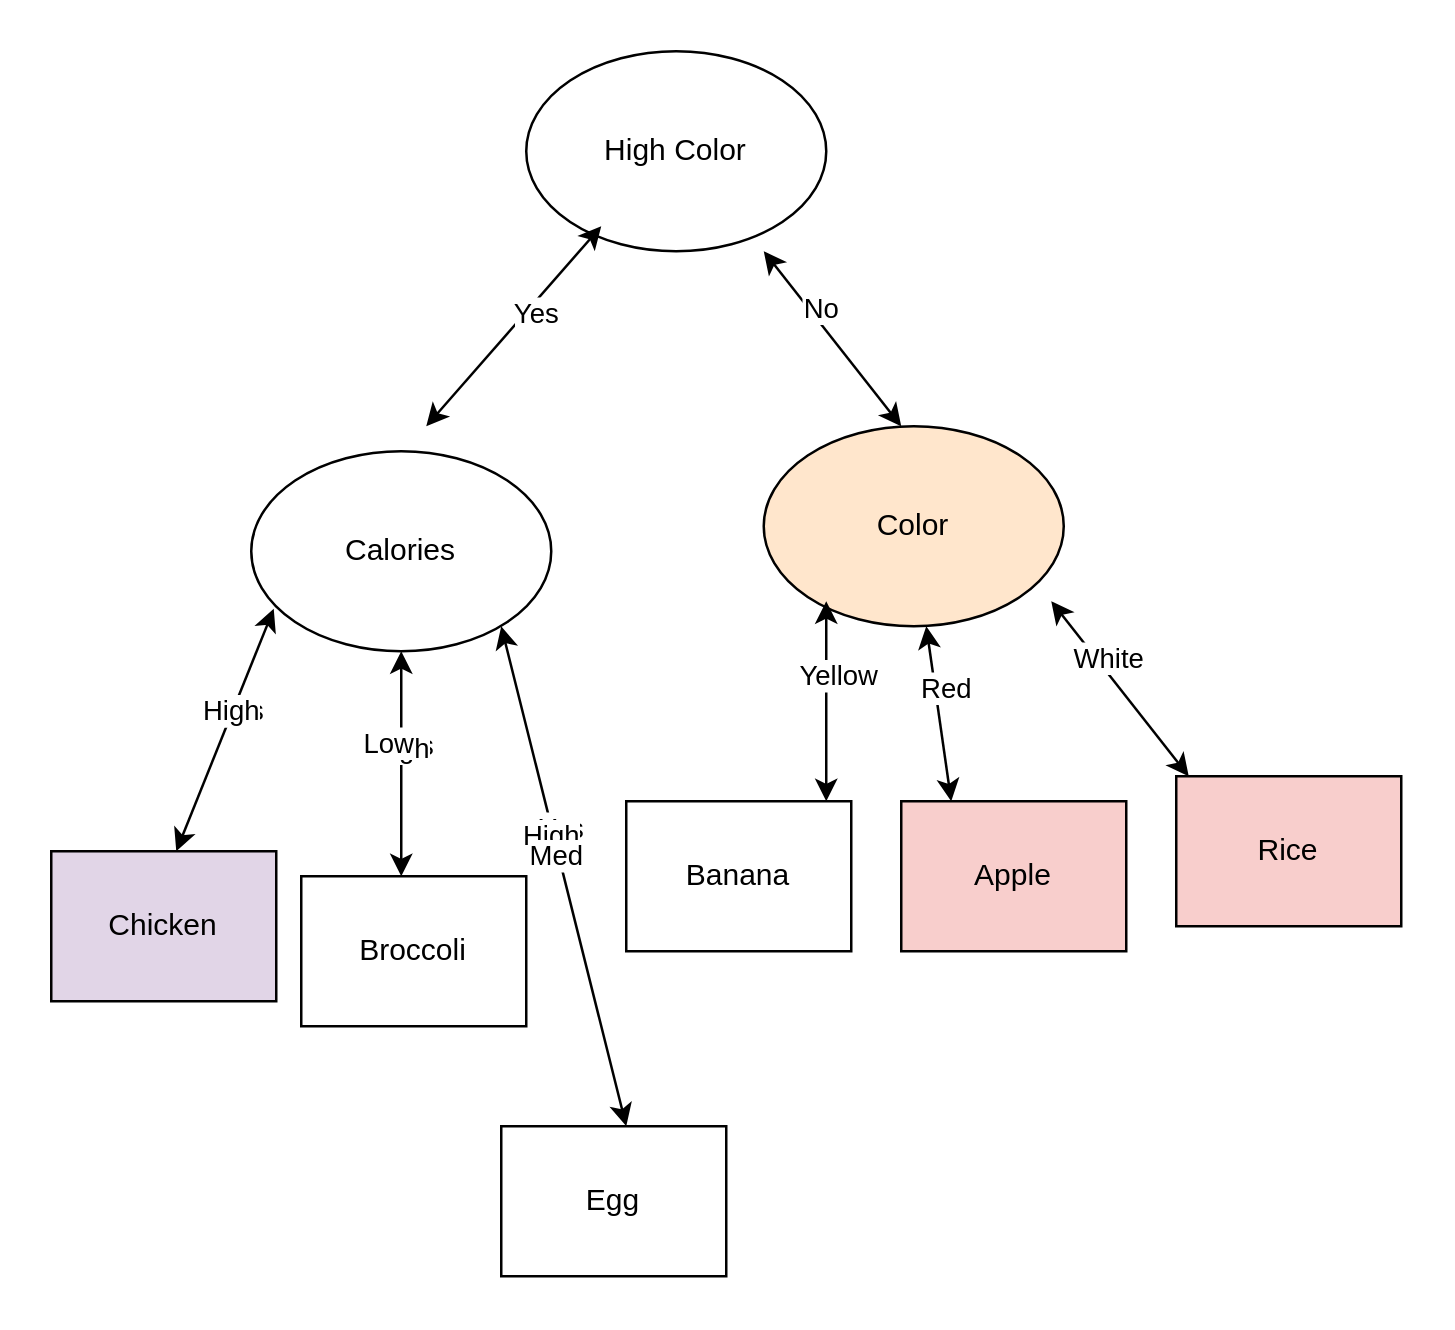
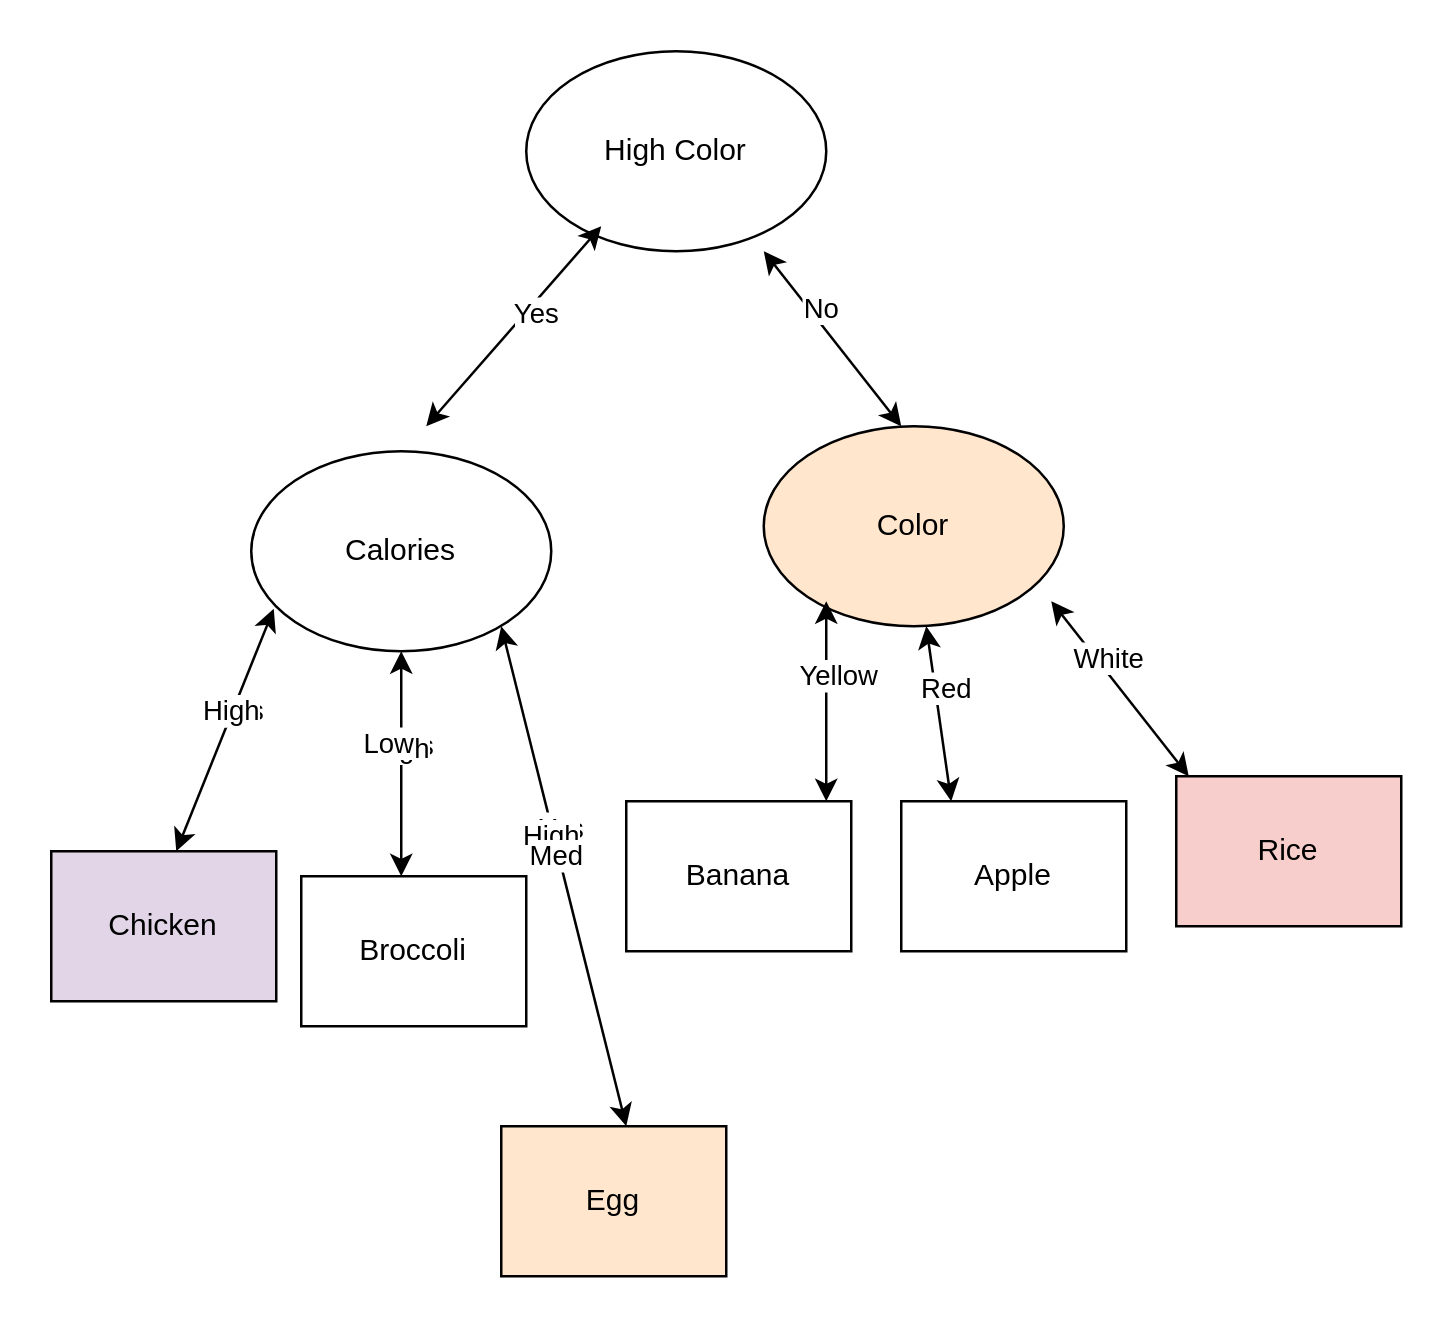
(1014, 876) -> (1014, 876)
(614, 1201) -> (614, 1201)
